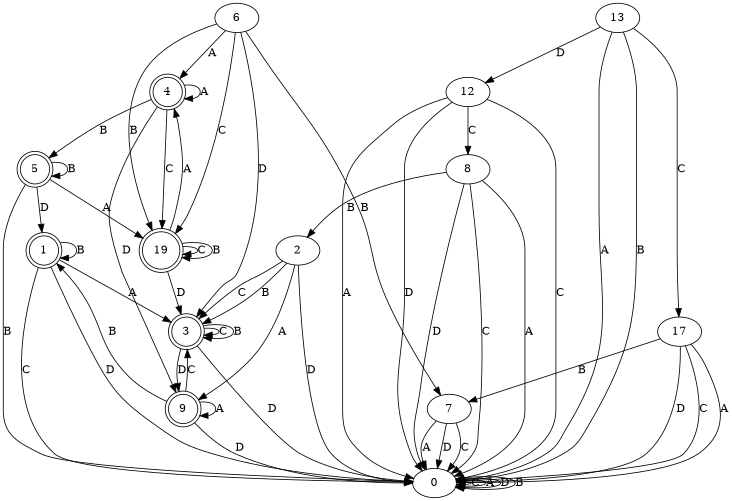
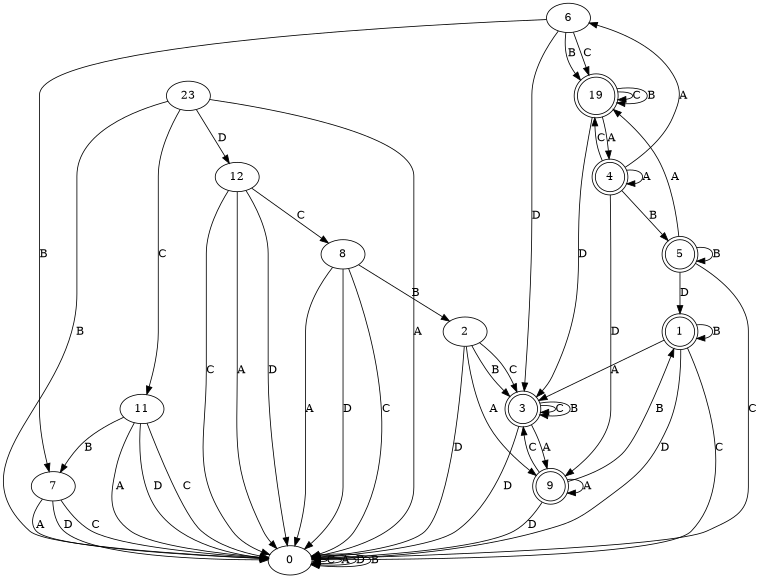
(618, 18) -> (188, 96)
(206, 52) -> (678, 85)
(8, 332) -> (753, 409)
(680, 332) -> (142, 409)
(182, 370) -> (547, 448)
